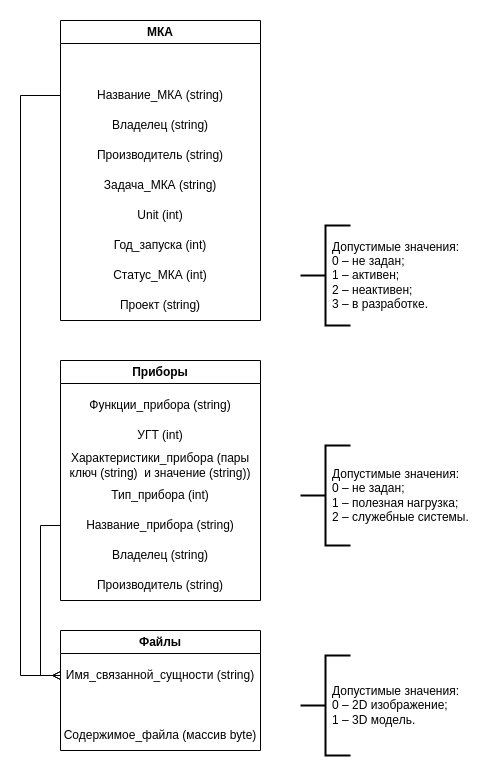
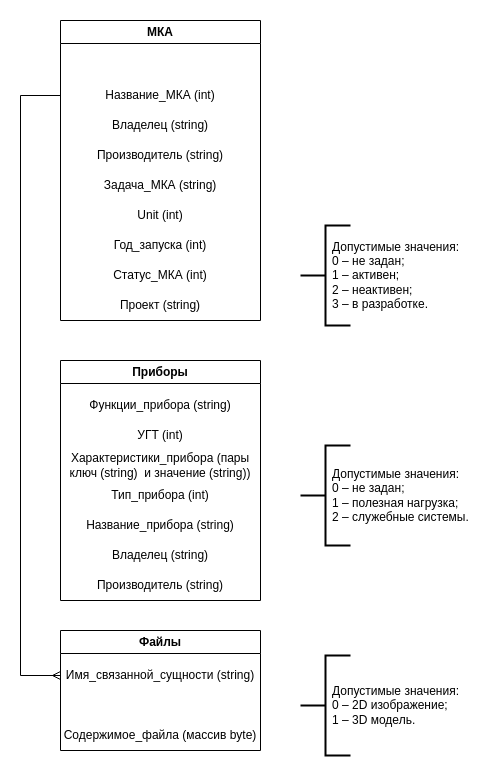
(161, 96) -> (161, 96)
(41, 590) -> none
